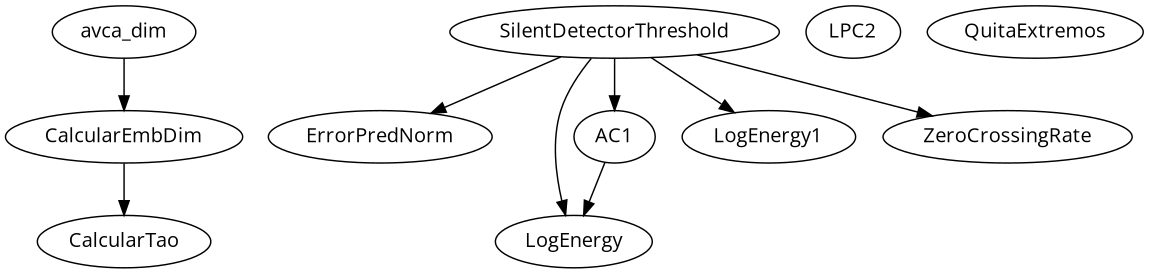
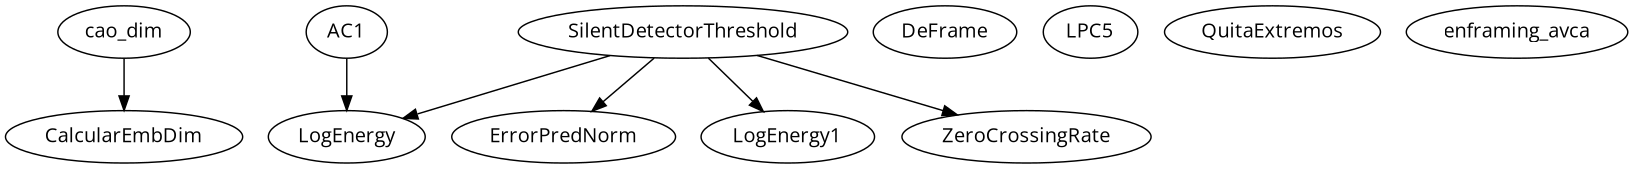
(124, 32) -> (124, 32)
(853, 32) -> (1091, 32)
none -> (945, 32)
none -> (1517, 32)
(615, 77) -> none
(124, 242) -> none
